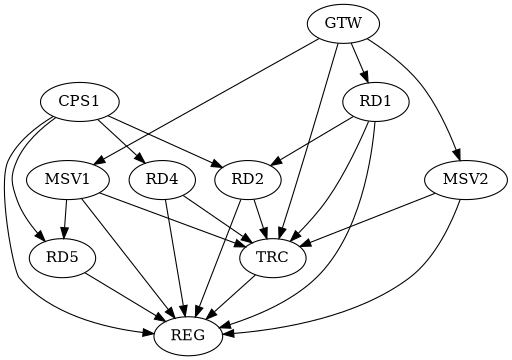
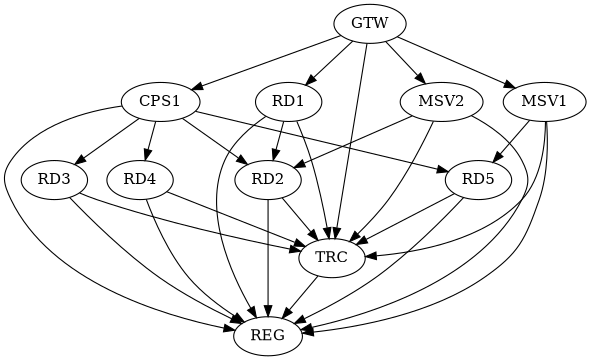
none -> (271, 61)
none -> (358, 140)
none -> (54, 180)
none -> (410, 217)
